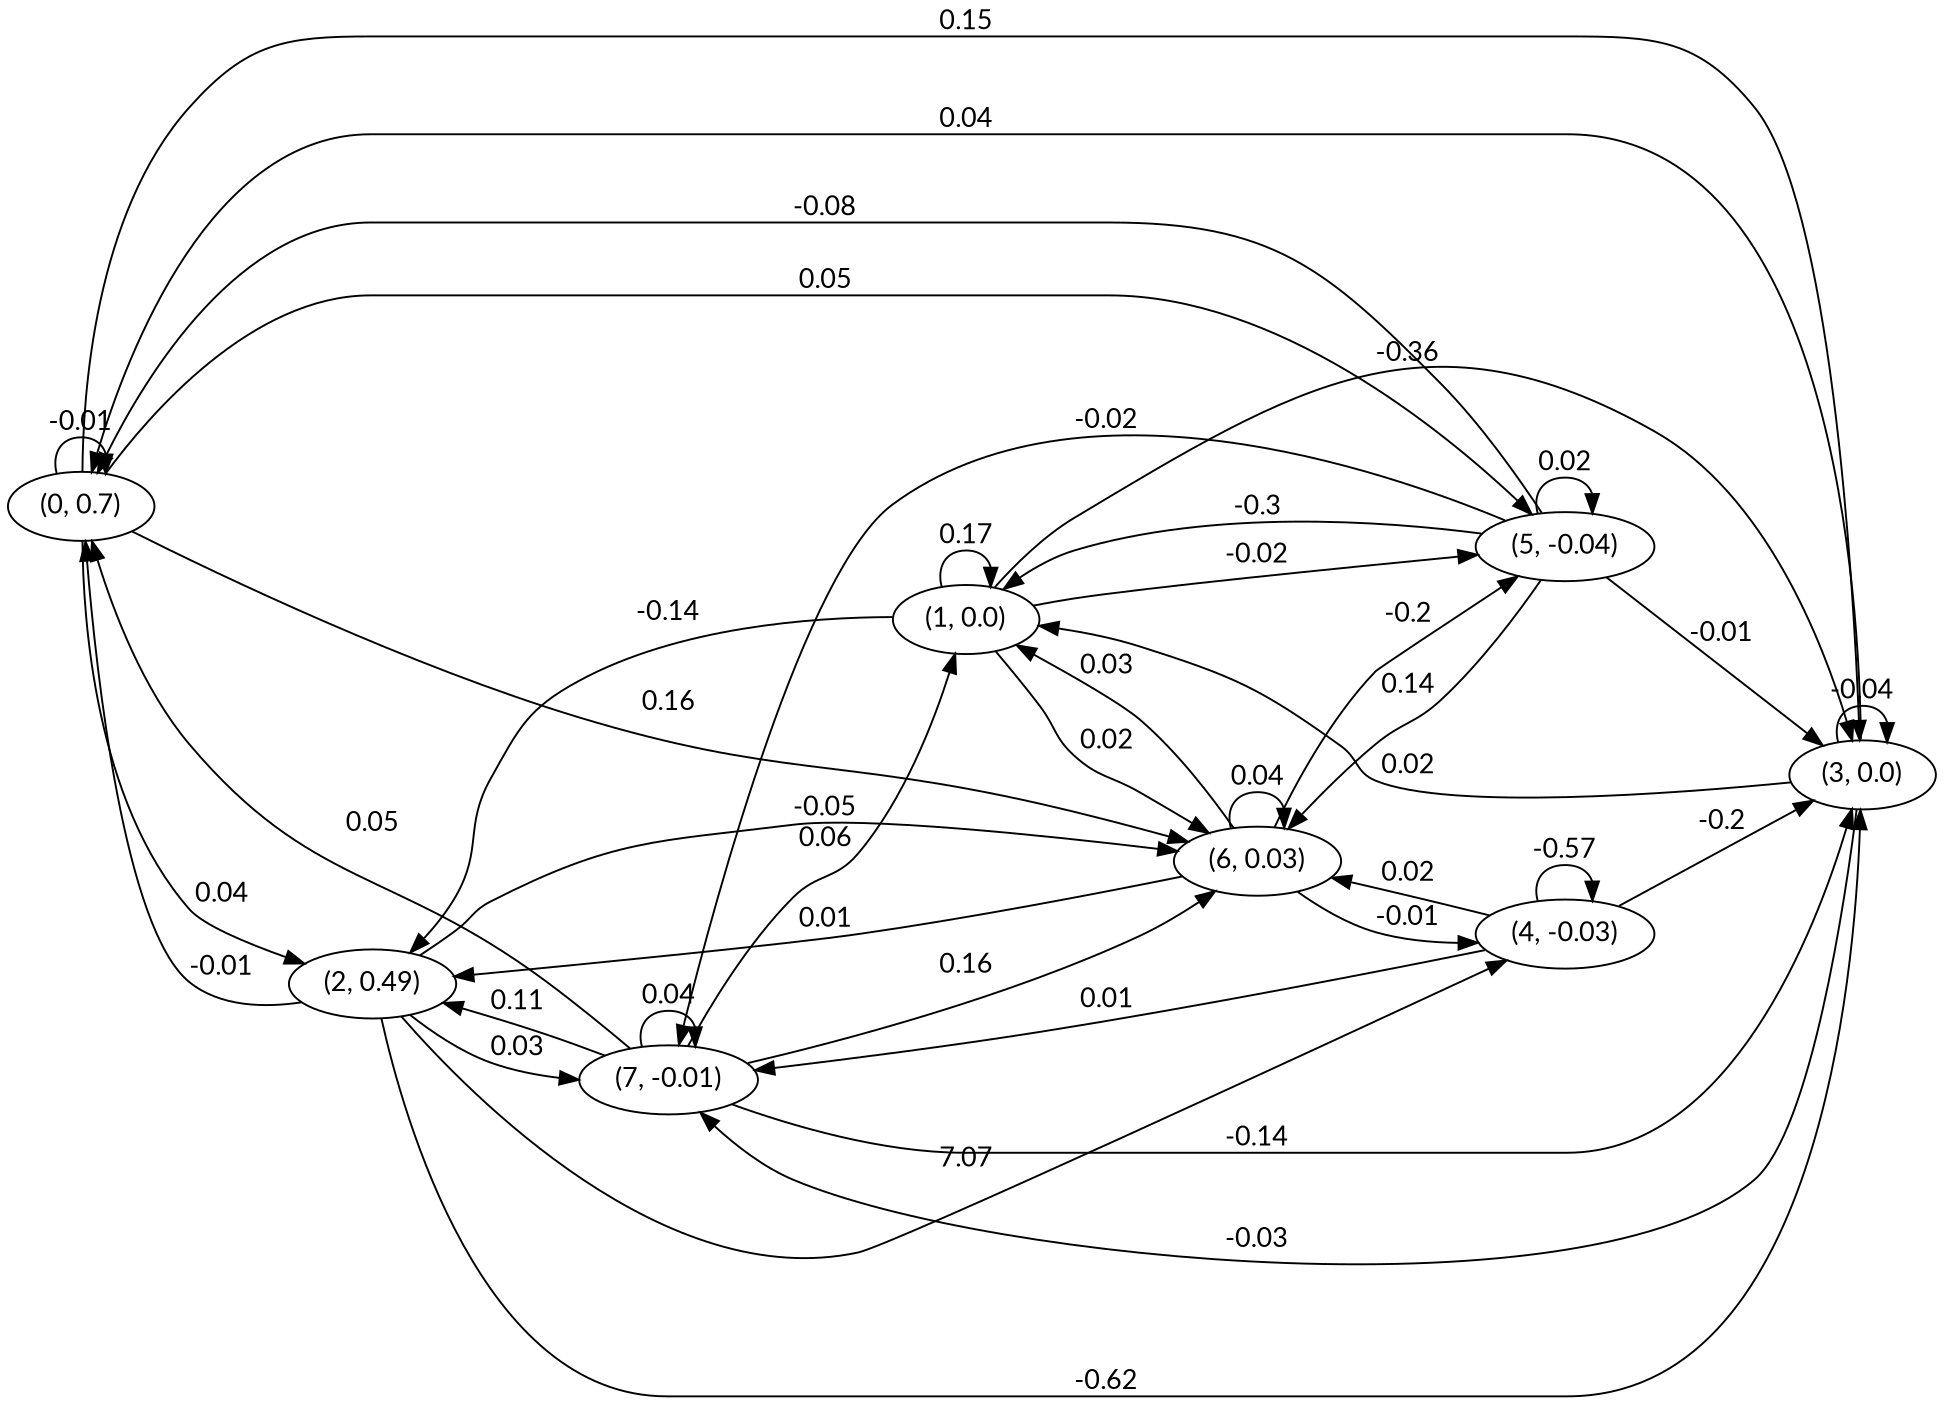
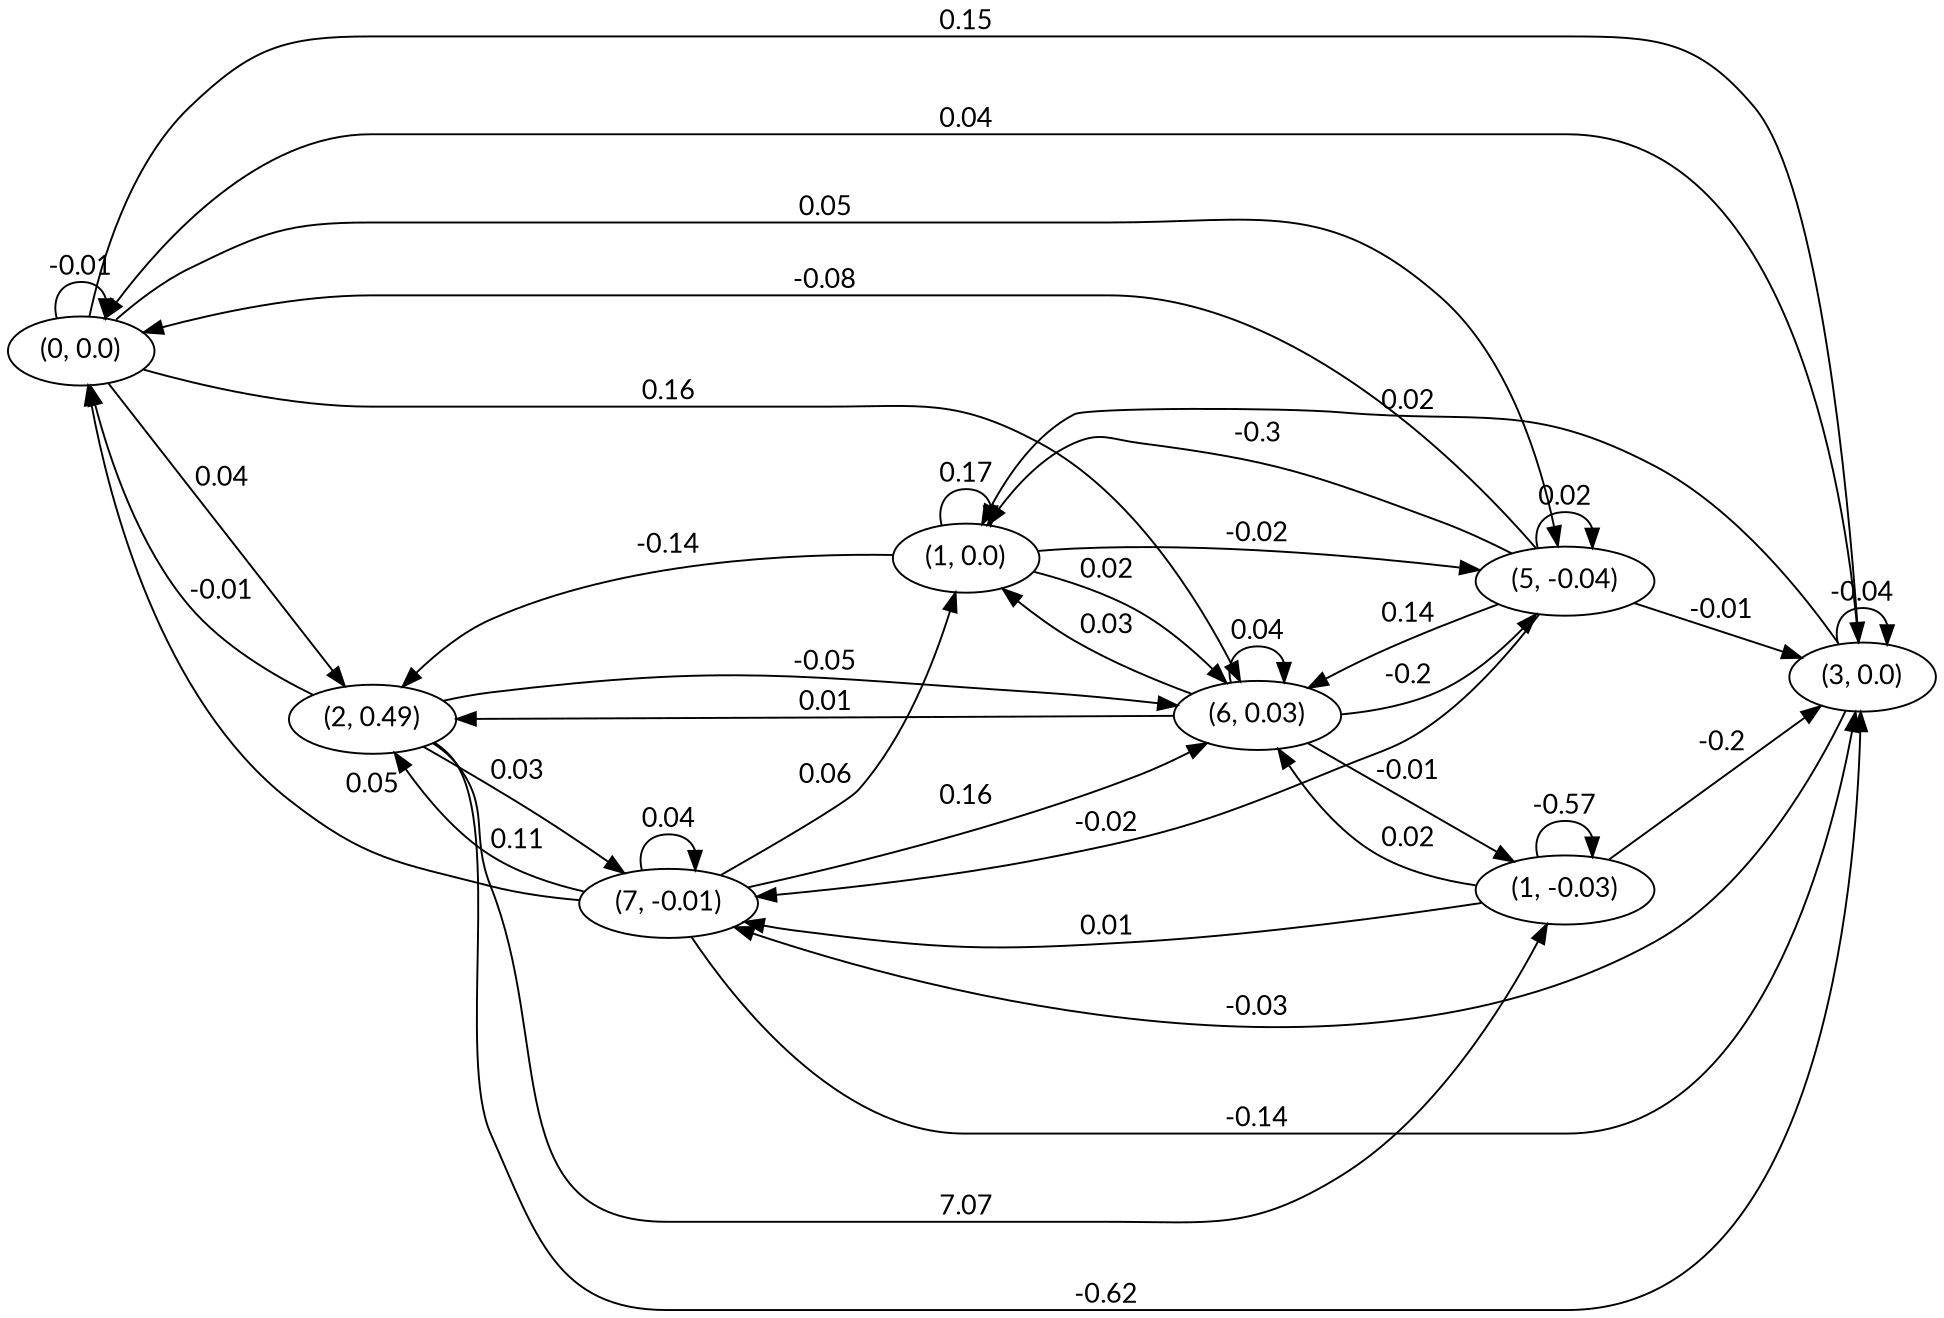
(1478, 370) -> none
(81, 506) -> (81, 351)
(1565, 934) -> (1565, 890)
